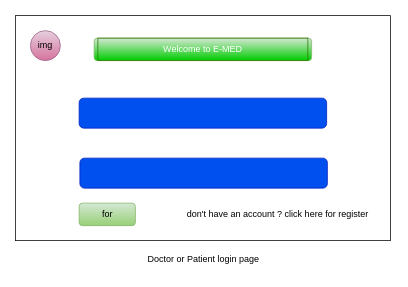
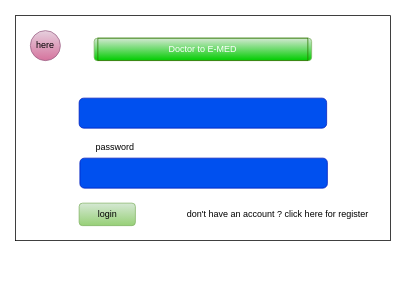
(45, 45) -> (45, 45)
(203, 49) -> (203, 49)
none -> (115, 147)
(108, 214) -> (108, 214)
(204, 259) -> none
